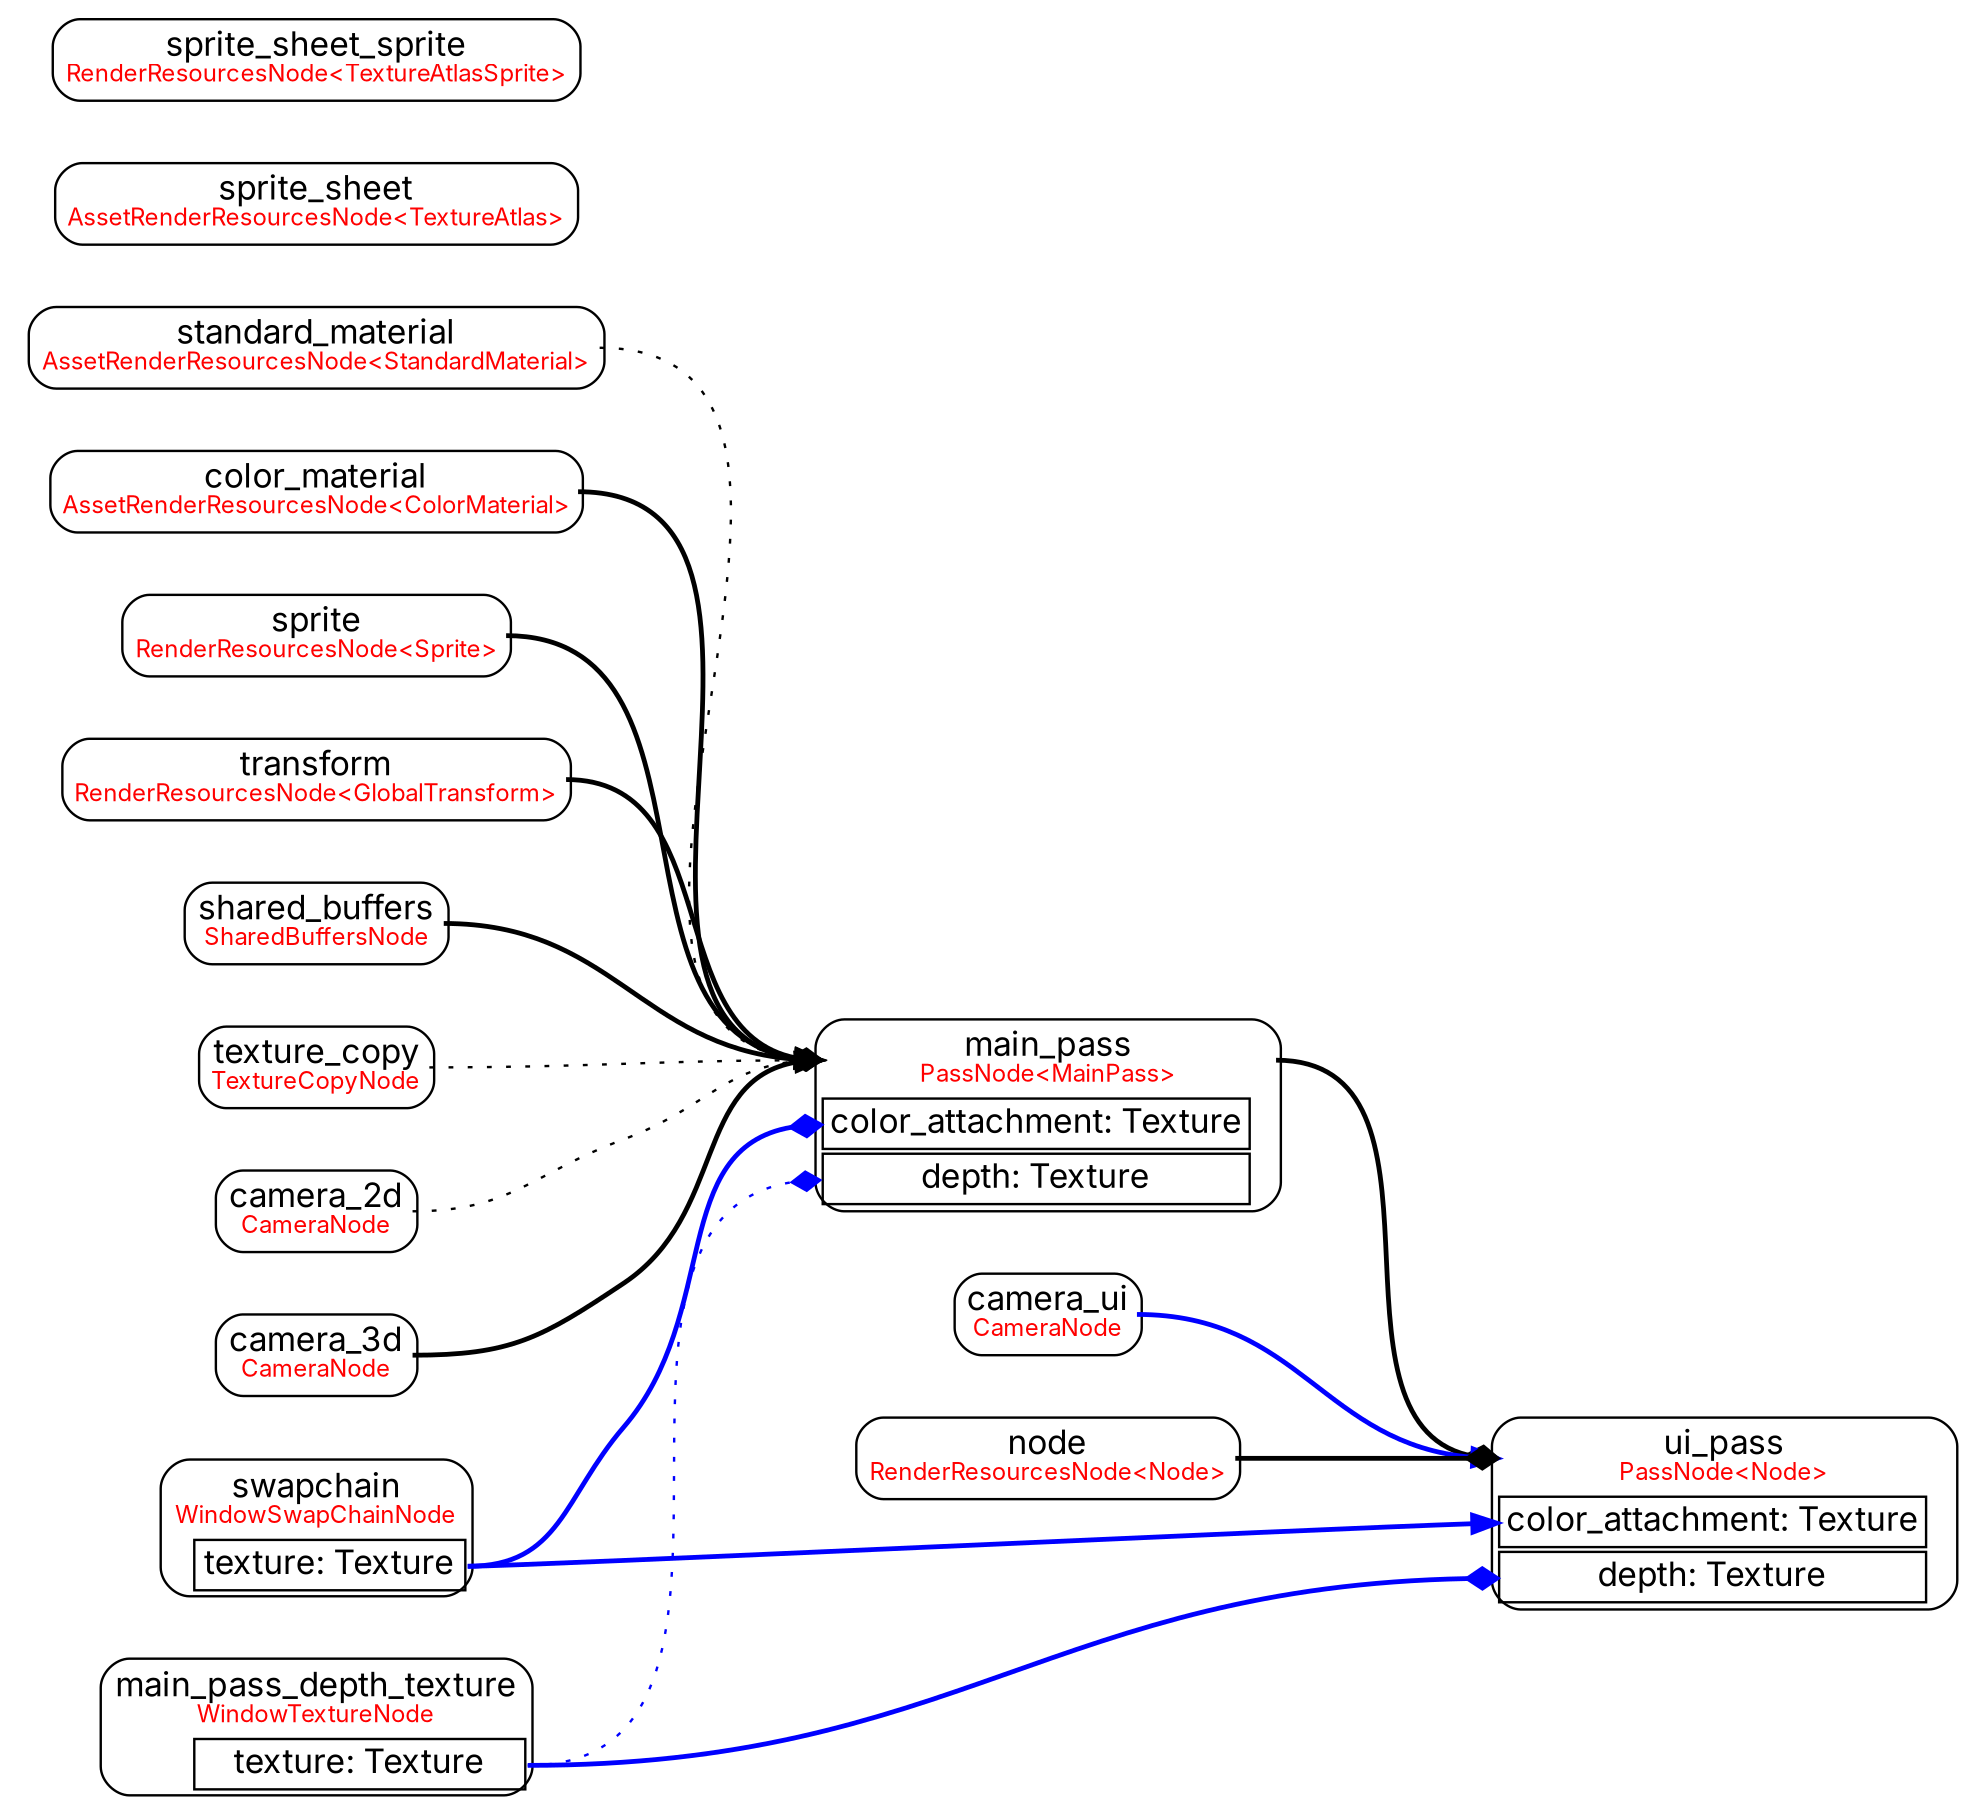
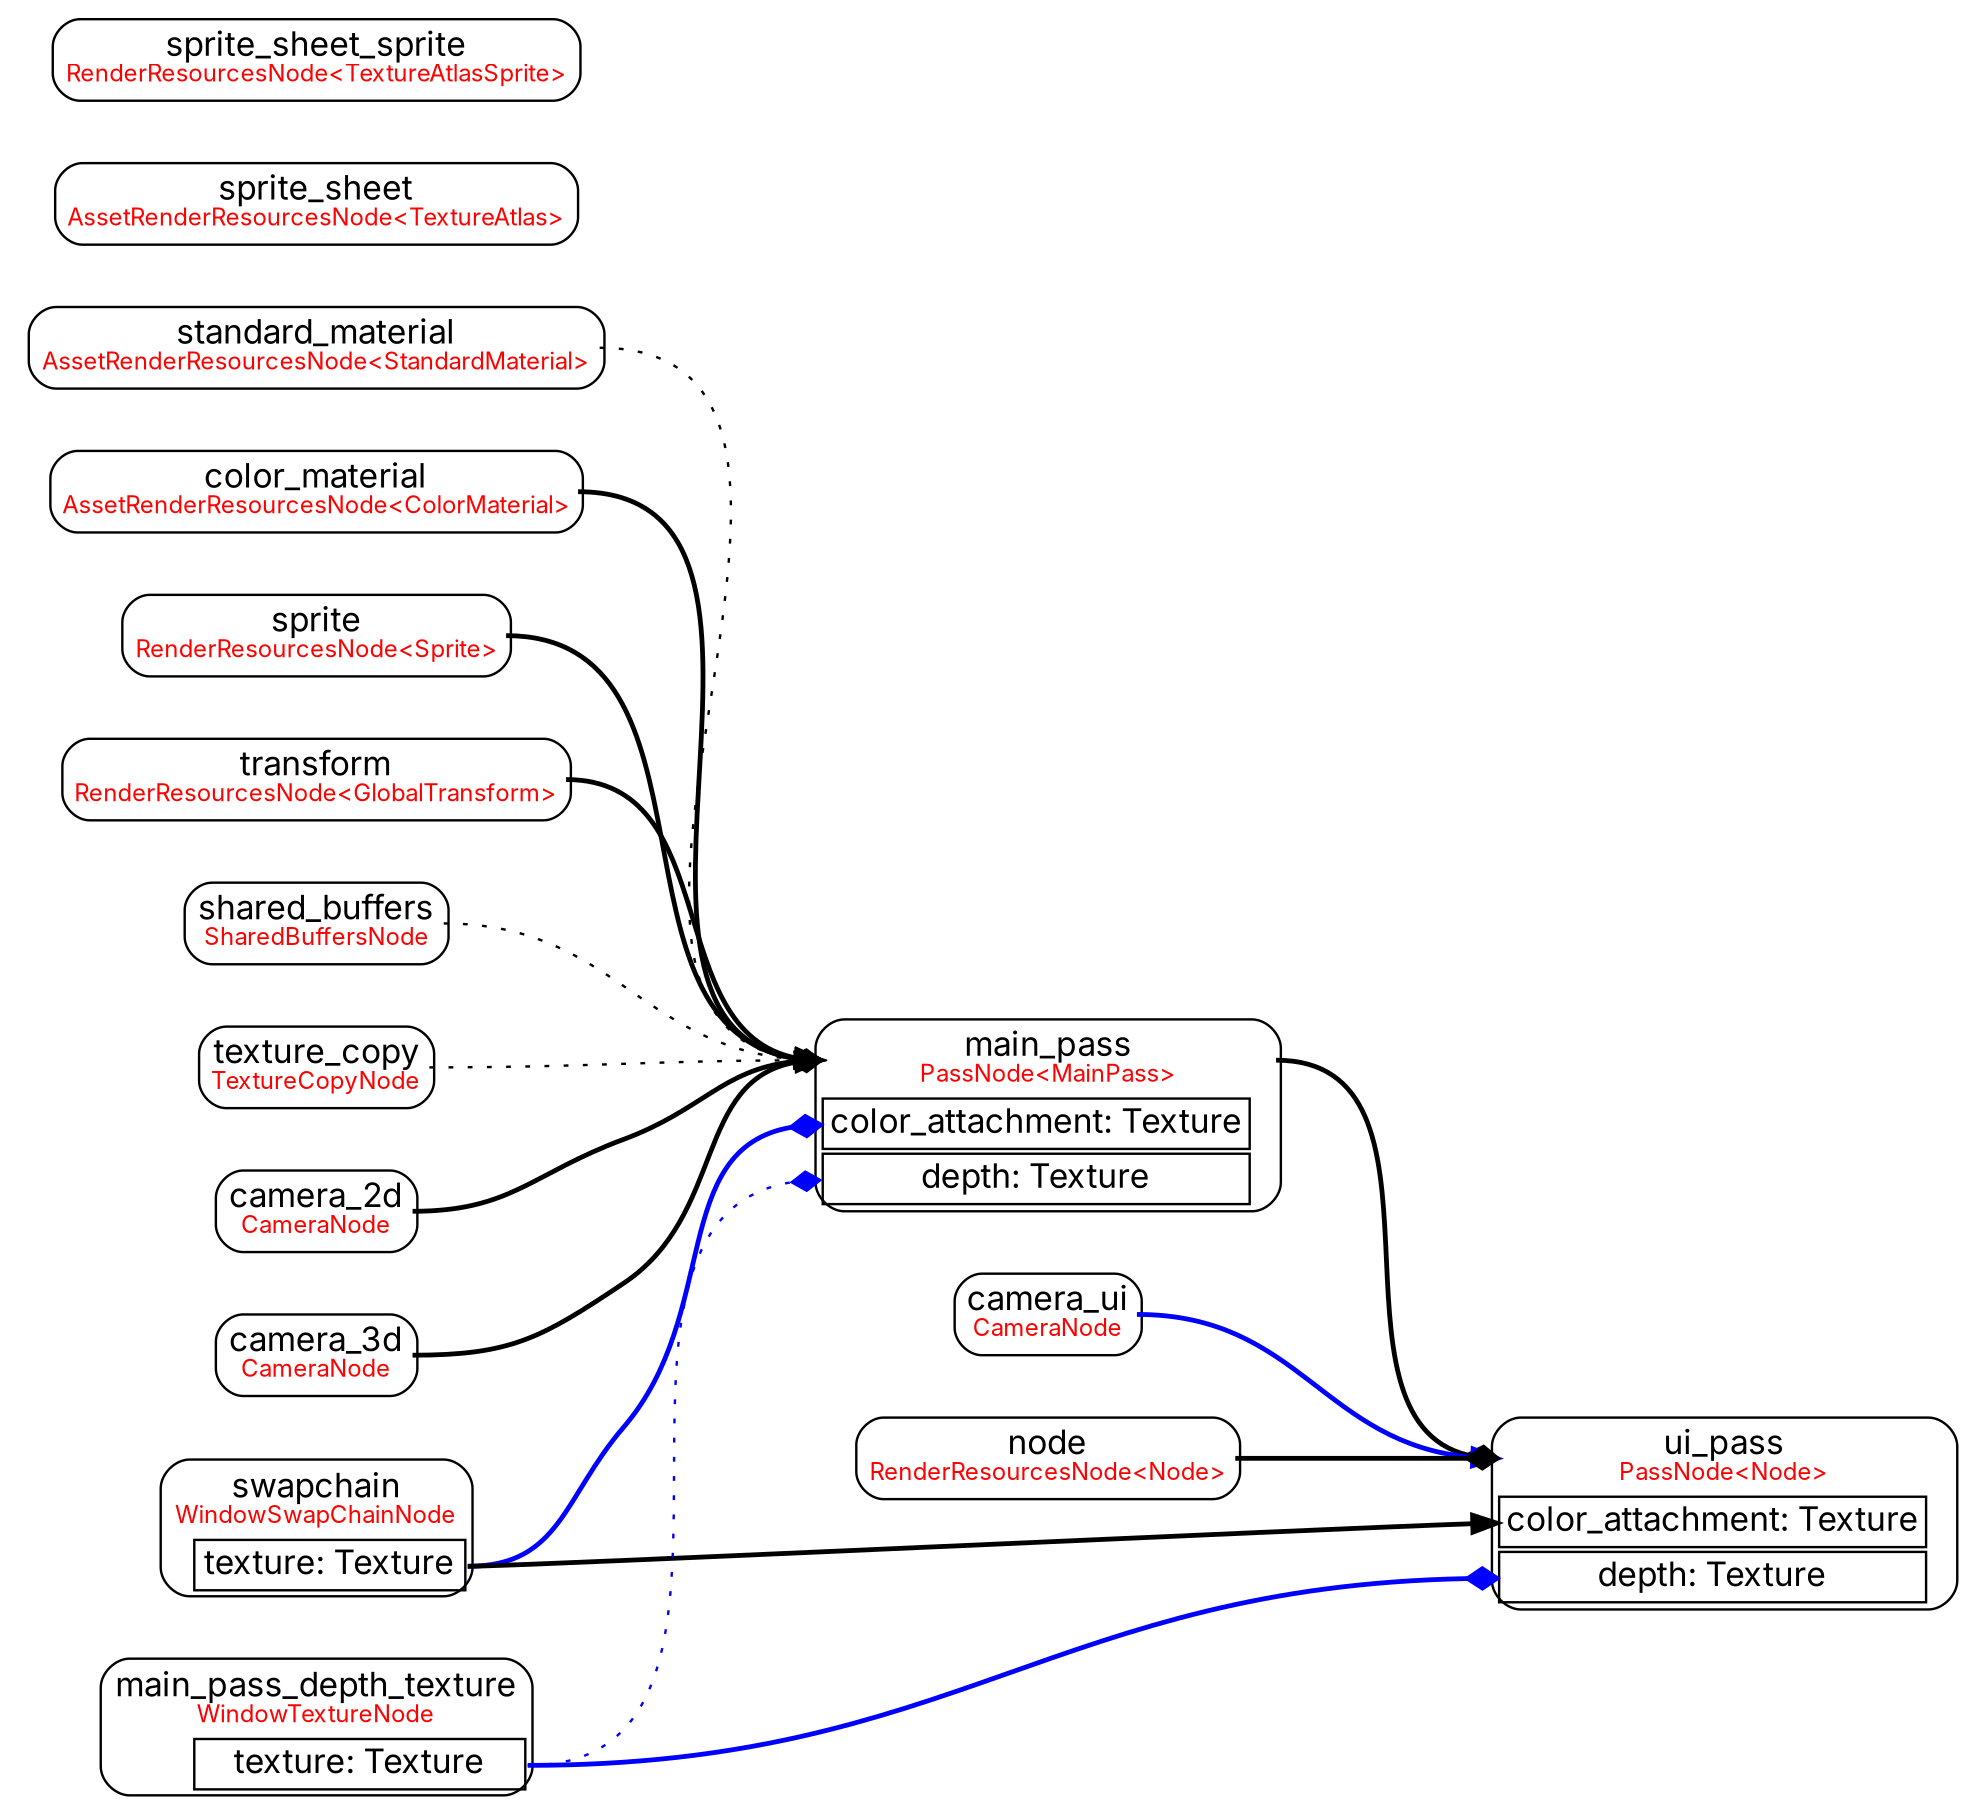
(620, 984) -> (620, 984)
(605, 1147) -> (605, 1147)
(970, 1545) -> (970, 1545)
